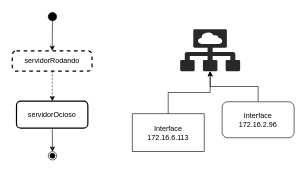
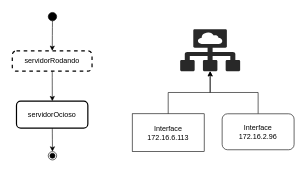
(52, 84) -> (52, 84)
(258, 120) -> (258, 132)
